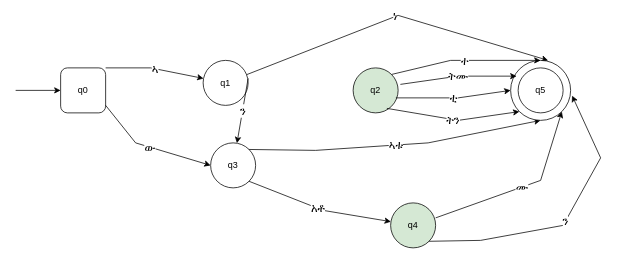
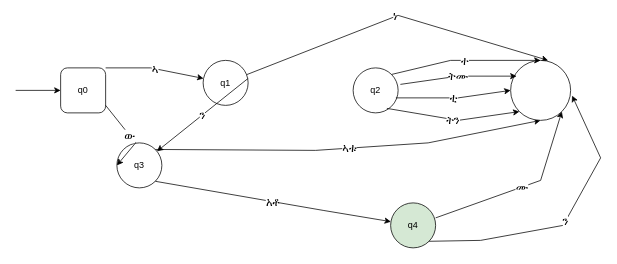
(375, 90) -> (375, 90)
(540, 90) -> none
(233, 165) -> (139, 165)
